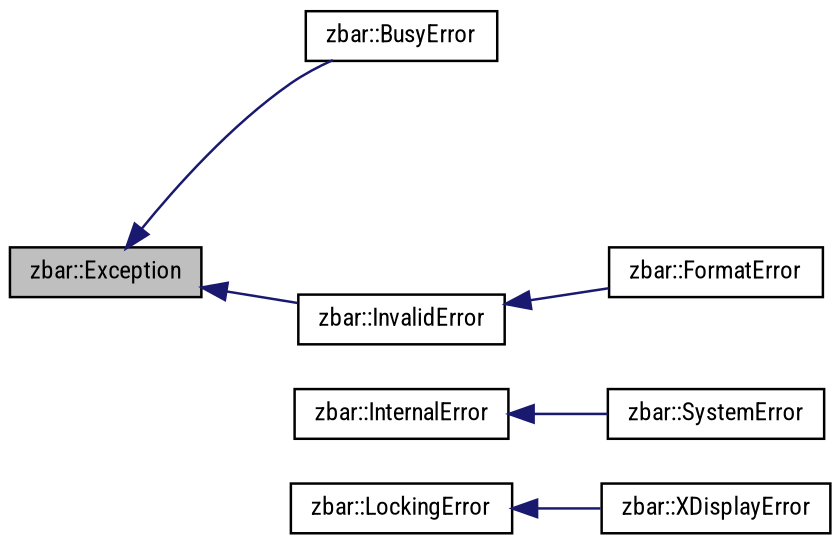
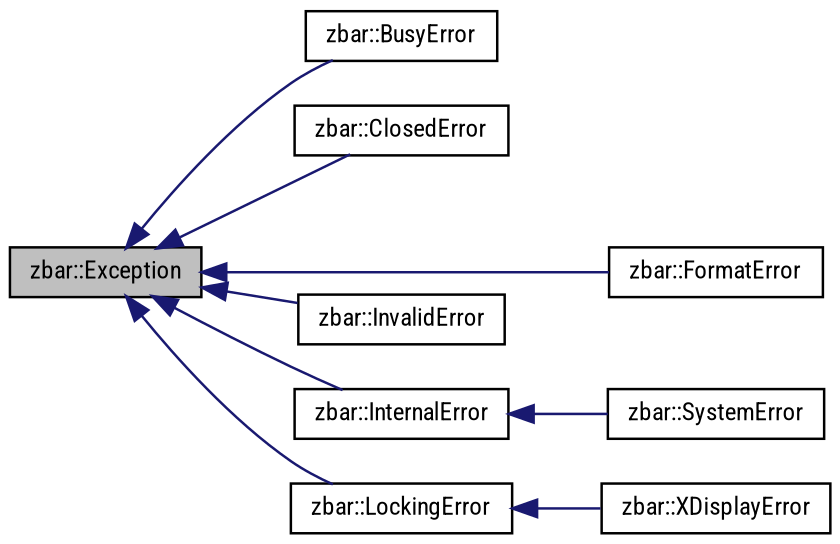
none -> (402, 131)
(569, 294) -> (418, 272)
none -> (258, 351)
none -> (229, 410)
